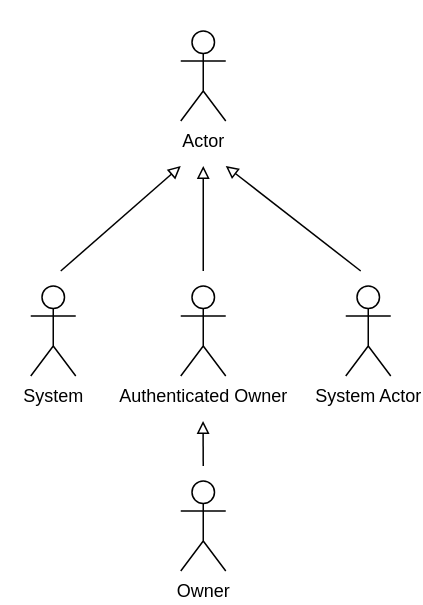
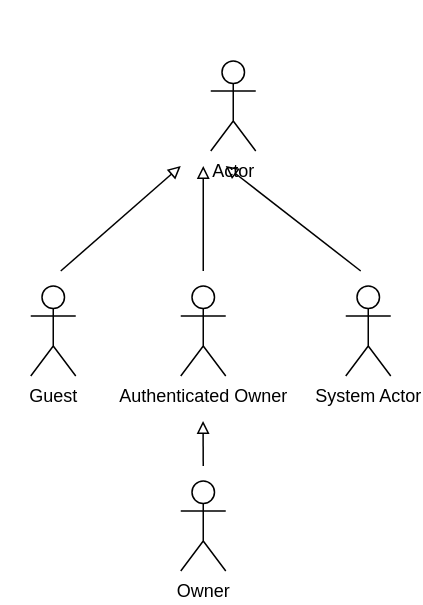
(203, 76) -> (233, 106)
(54, 397) -> (54, 397)
